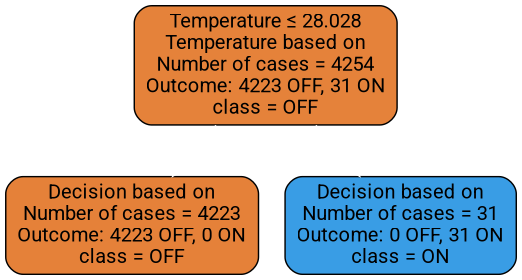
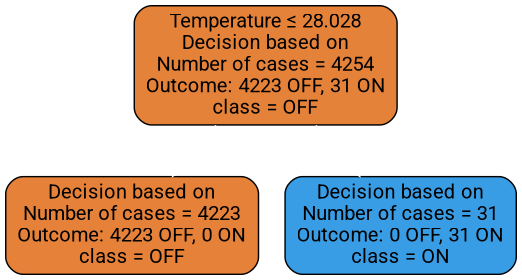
(266, 43) -> (266, 43)
